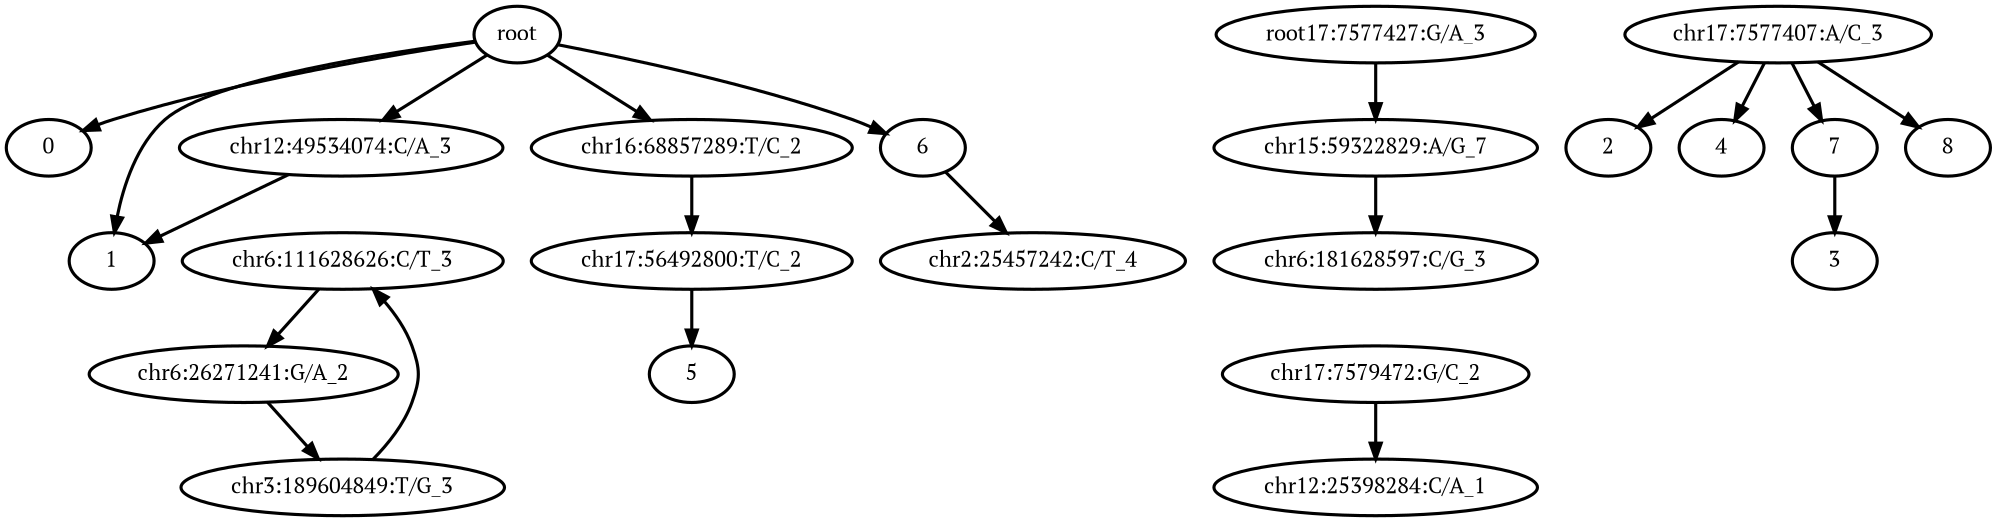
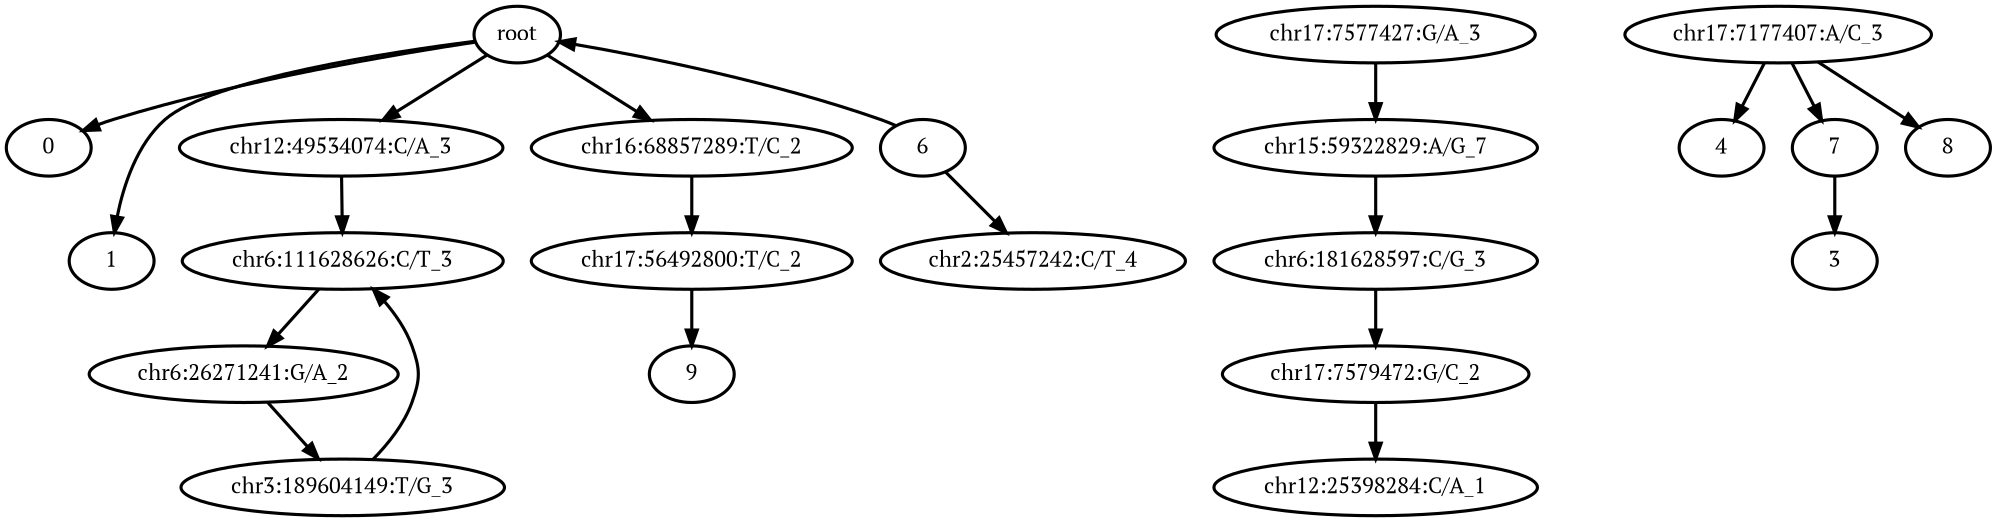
(1376, 35) -> (1376, 35)
(1778, 35) -> (1778, 35)
(716, 80) -> (737, 78)
(1608, 148) -> none
(224, 205) -> (342, 197)
none -> (1376, 310)
(692, 374) -> (692, 374)
(343, 487) -> (343, 487)
